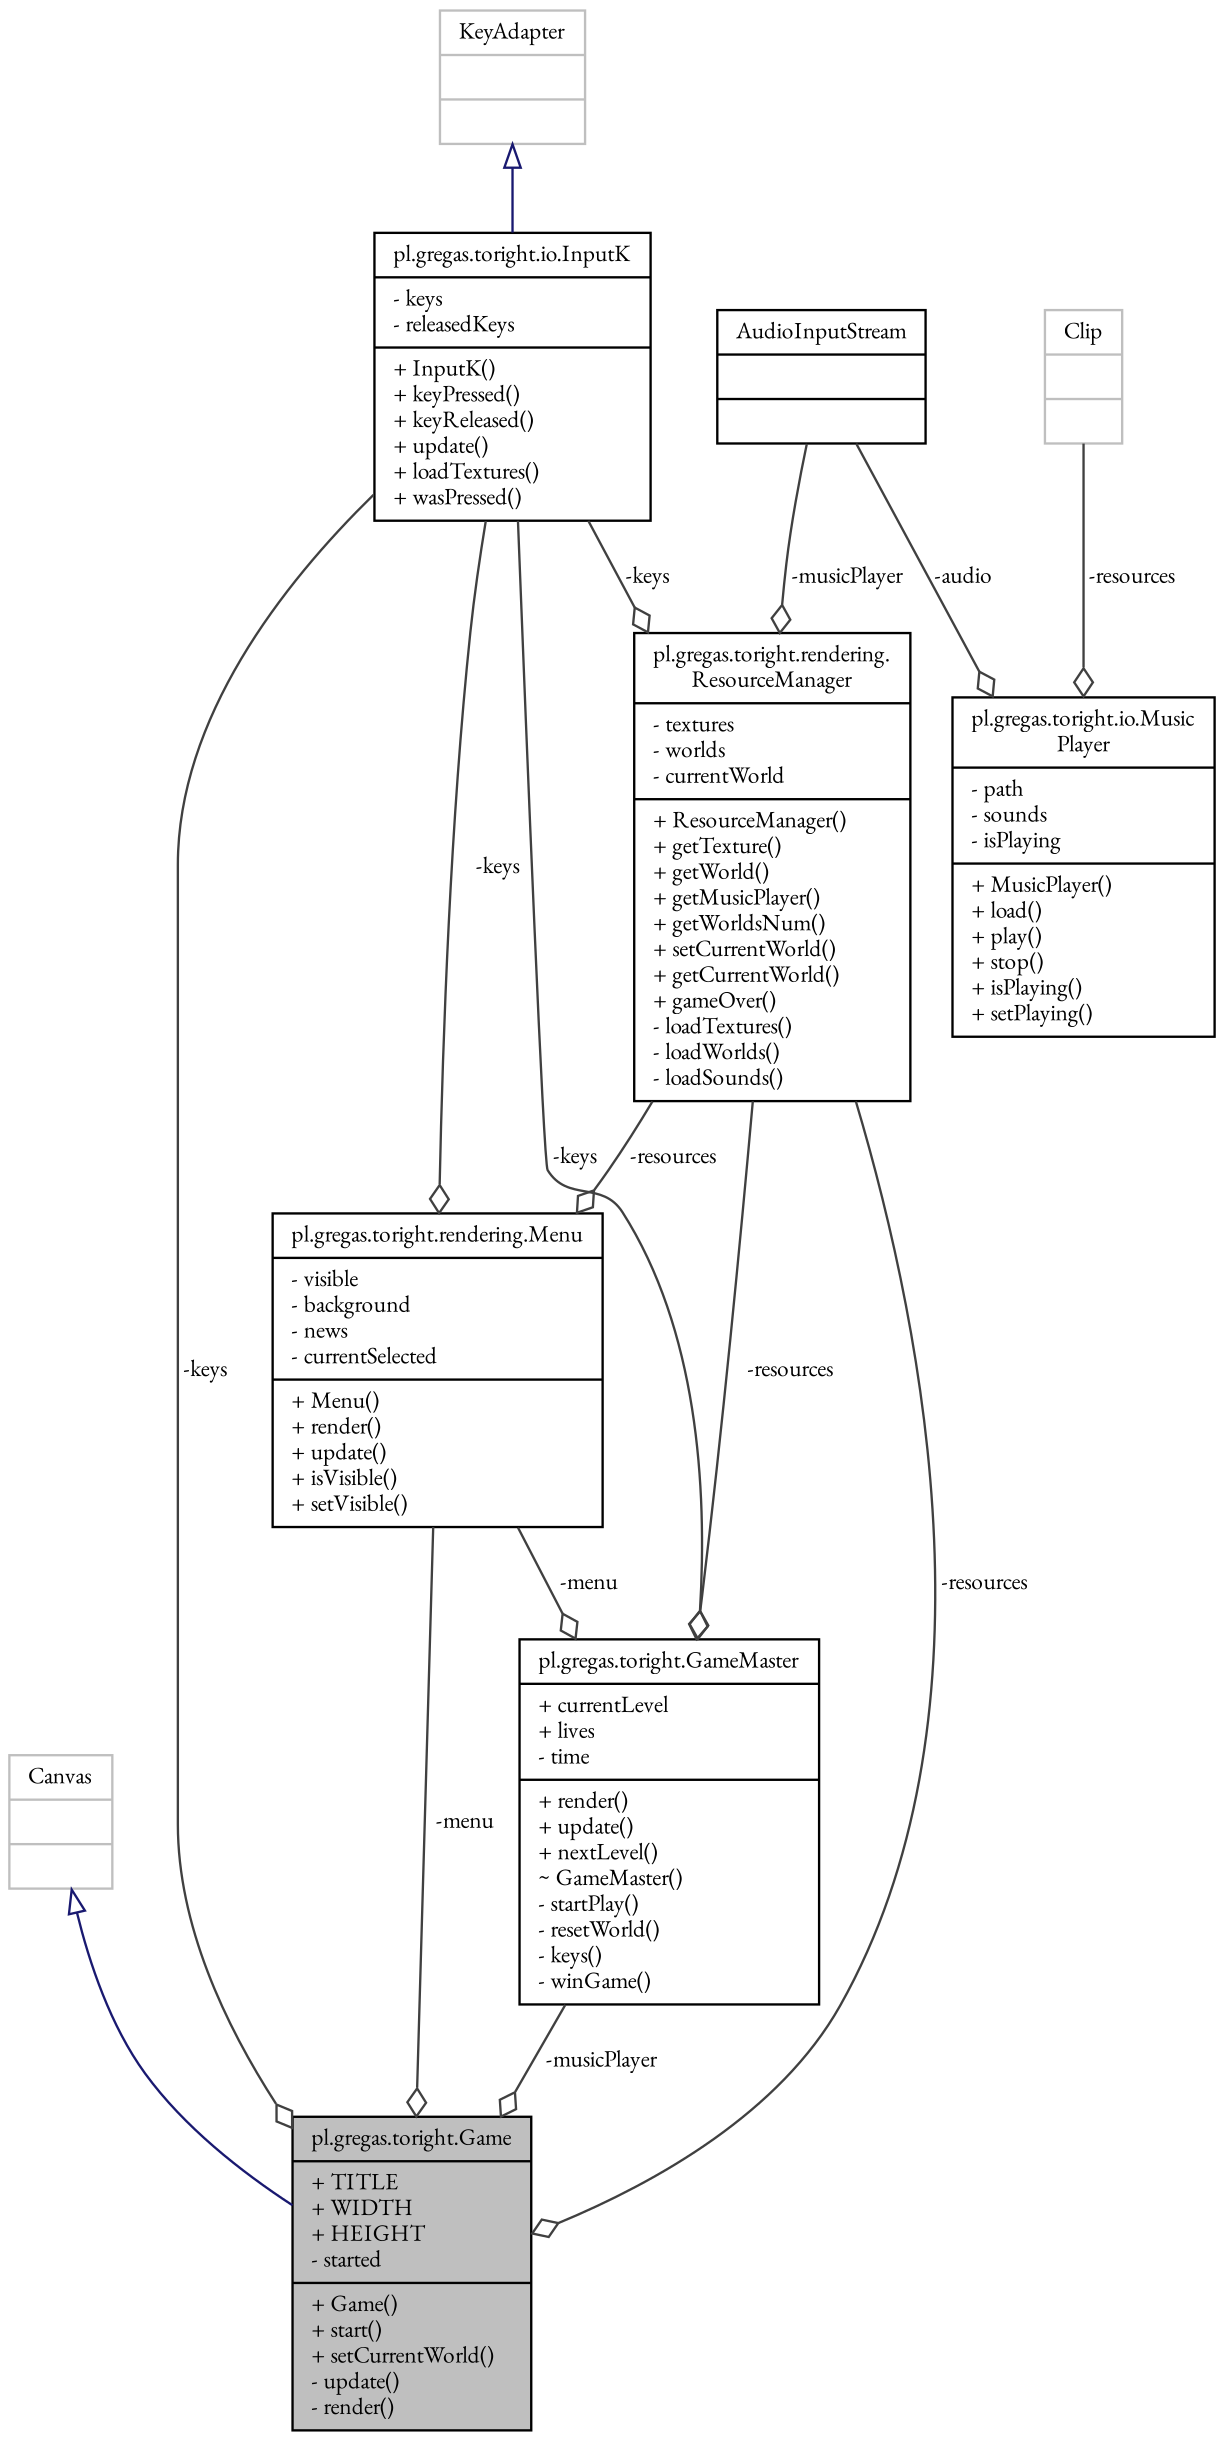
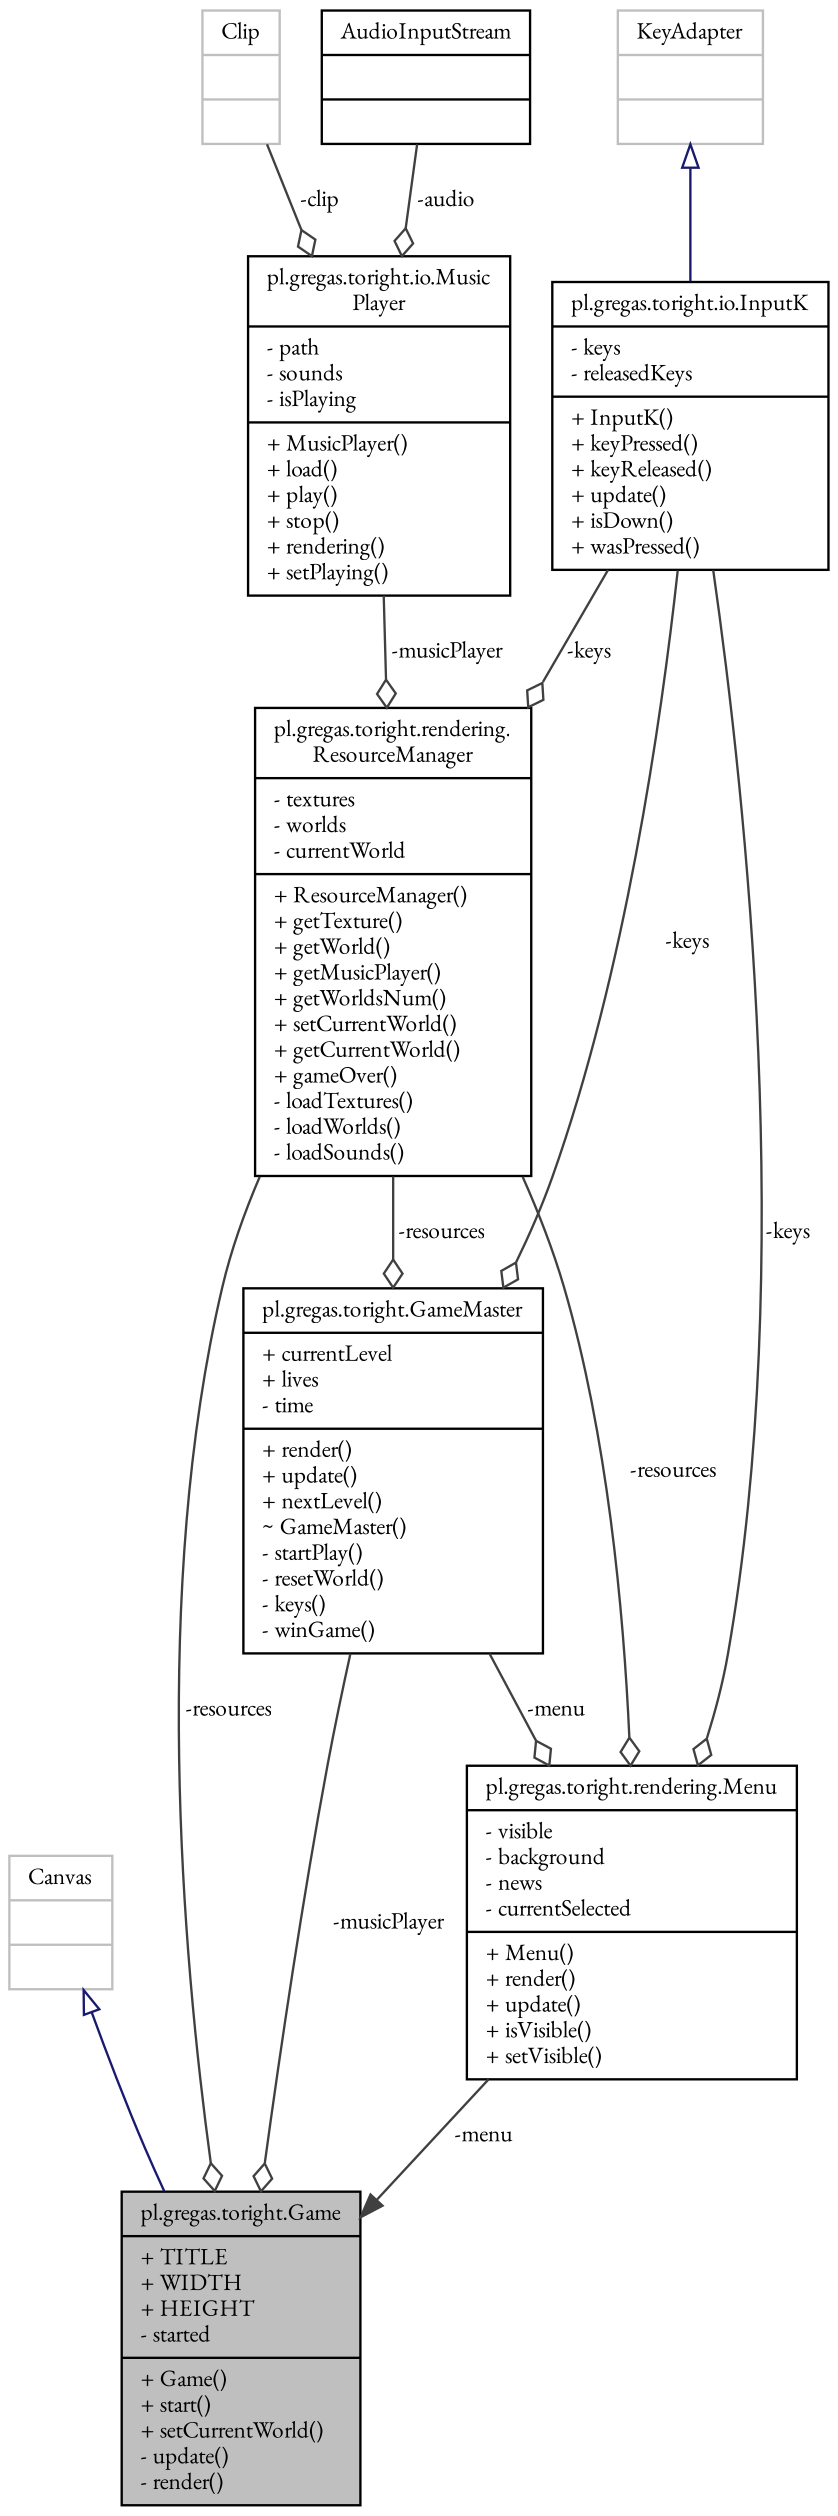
(467, 472) -> (623, 521)
(792, 524) -> (385, 638)
(1130, 577) -> (317, 200)
(1027, 988) -> (326, 546)
(178, 1280) -> none
(540, 1571) -> (513, 1697)
(425, 1807) -> (433, 2139)
